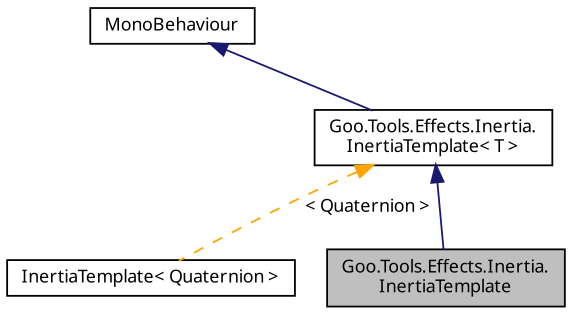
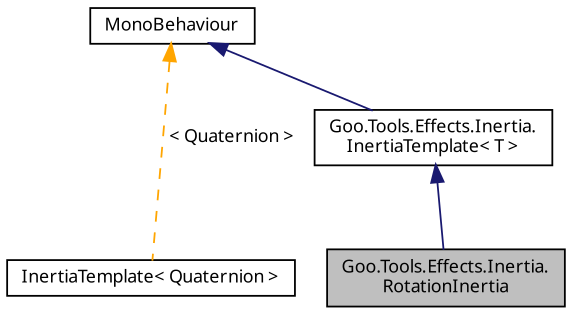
(267, 214) -> (161, 161)
(446, 278) -> (446, 278)
